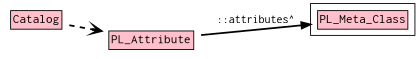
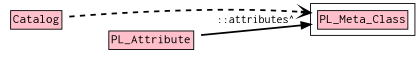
(81, 27) -> (185, 10)
